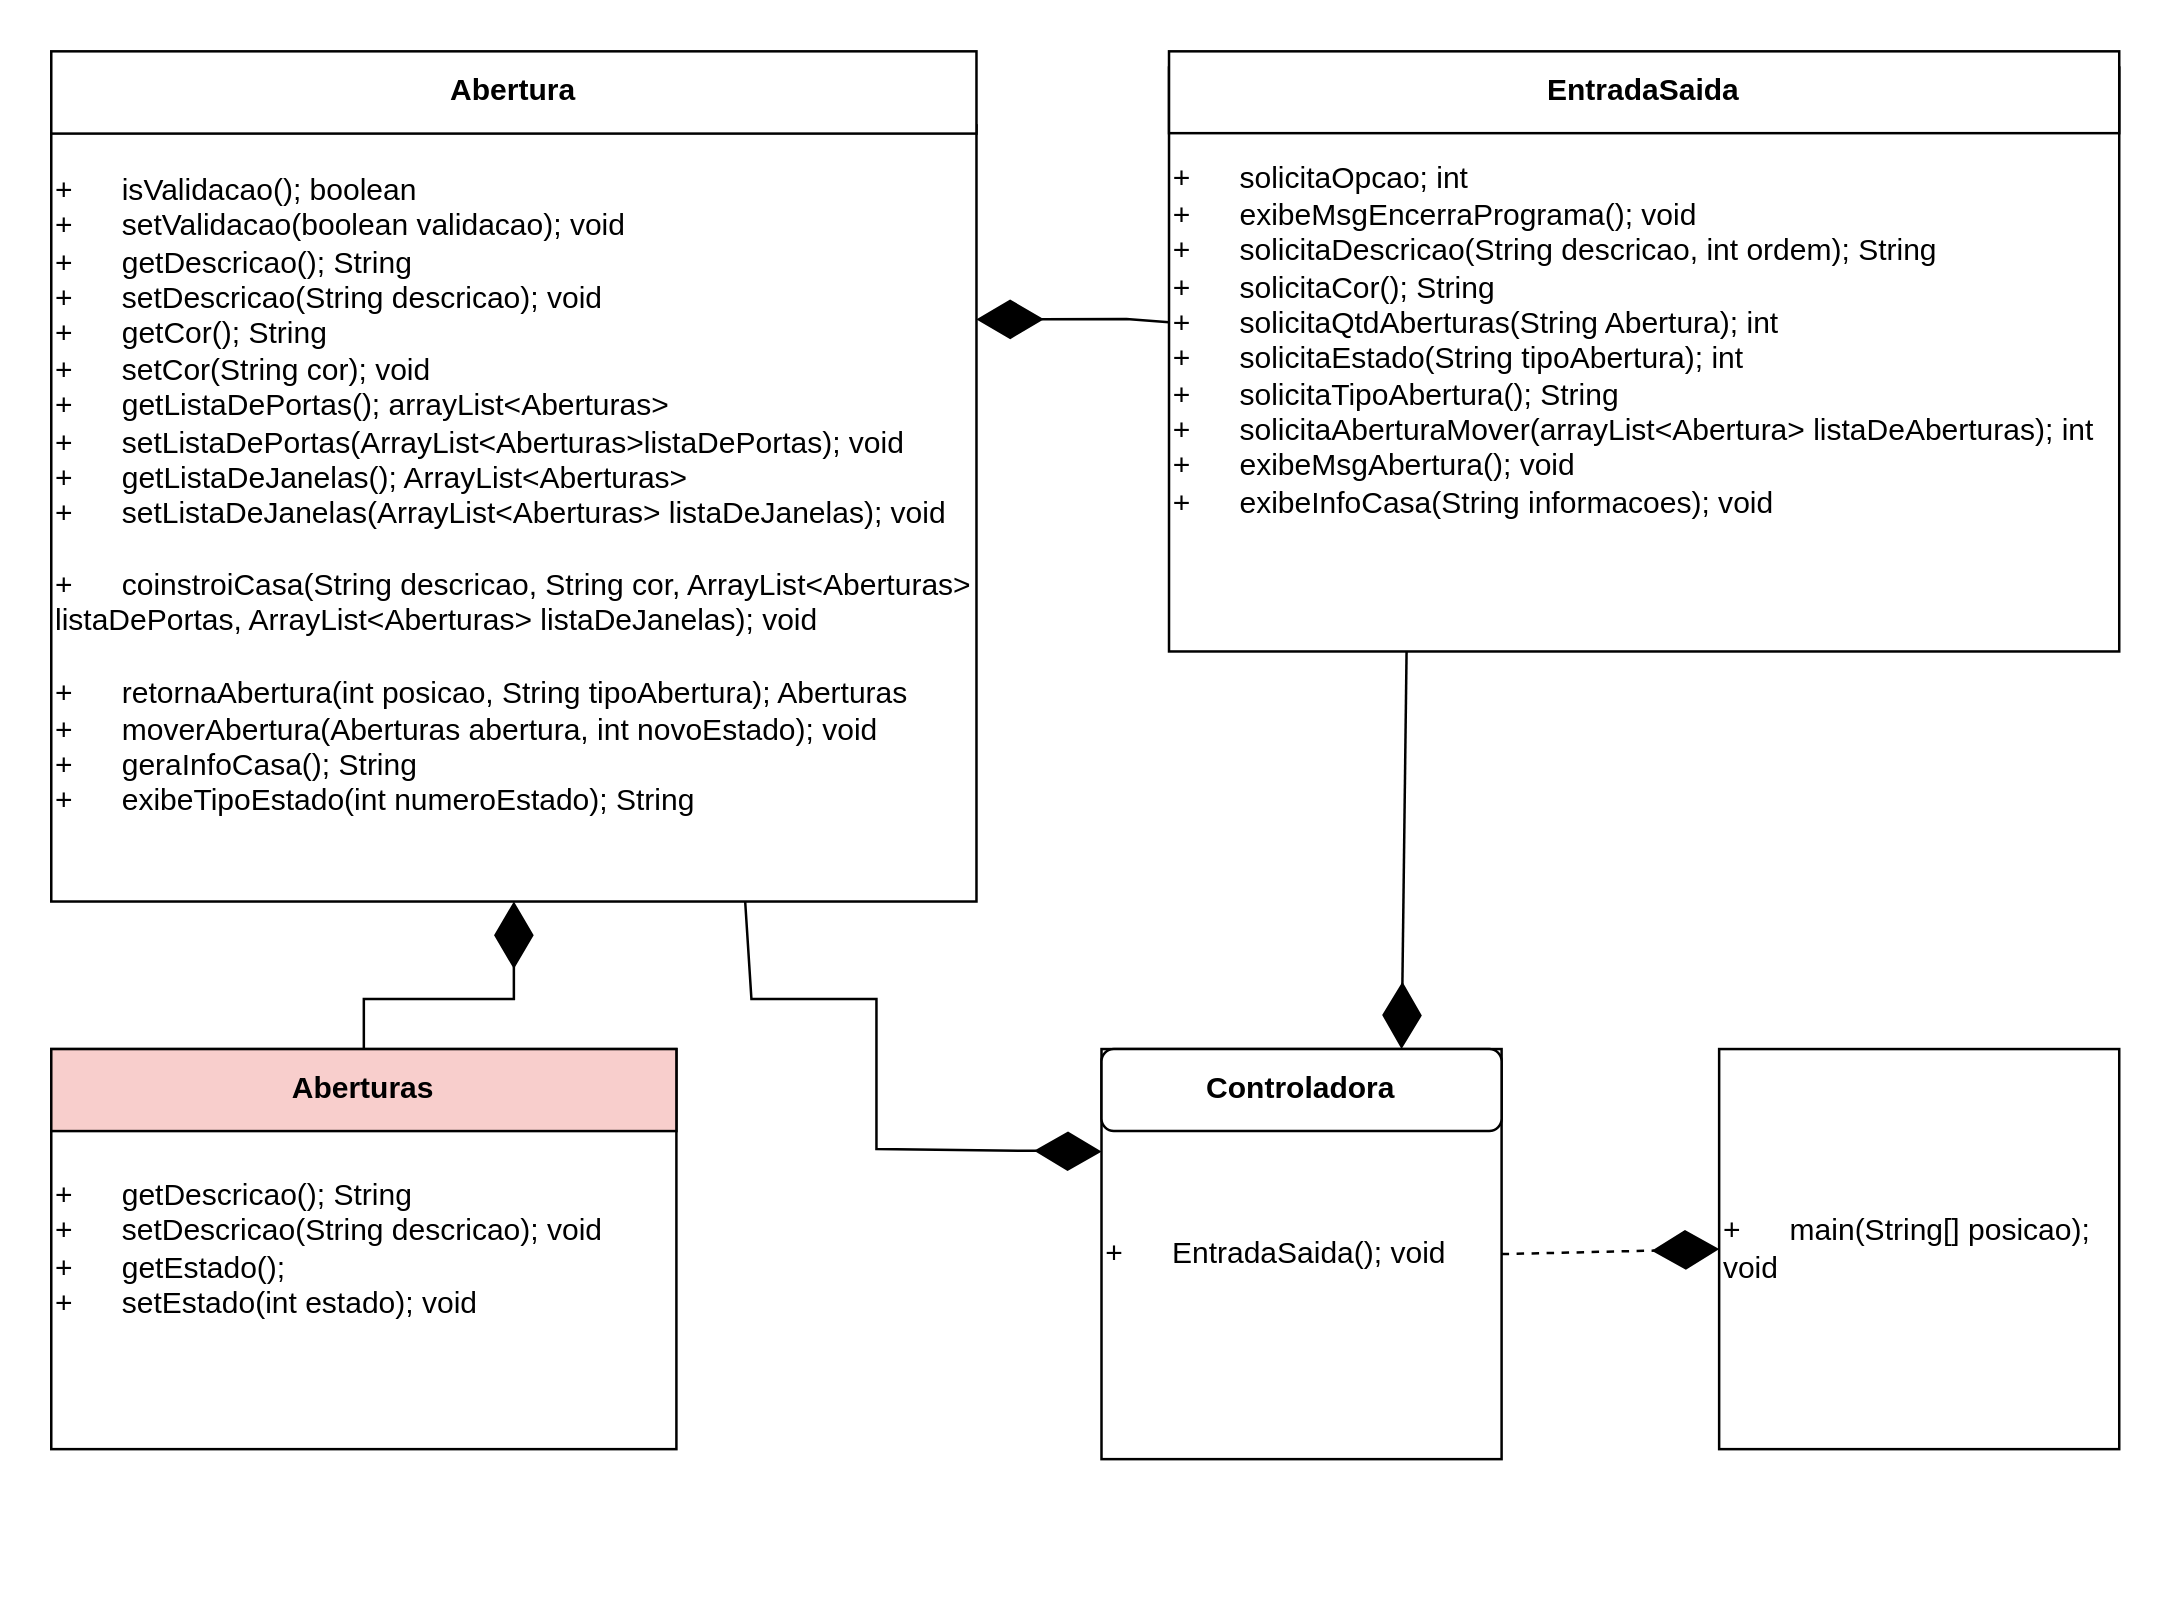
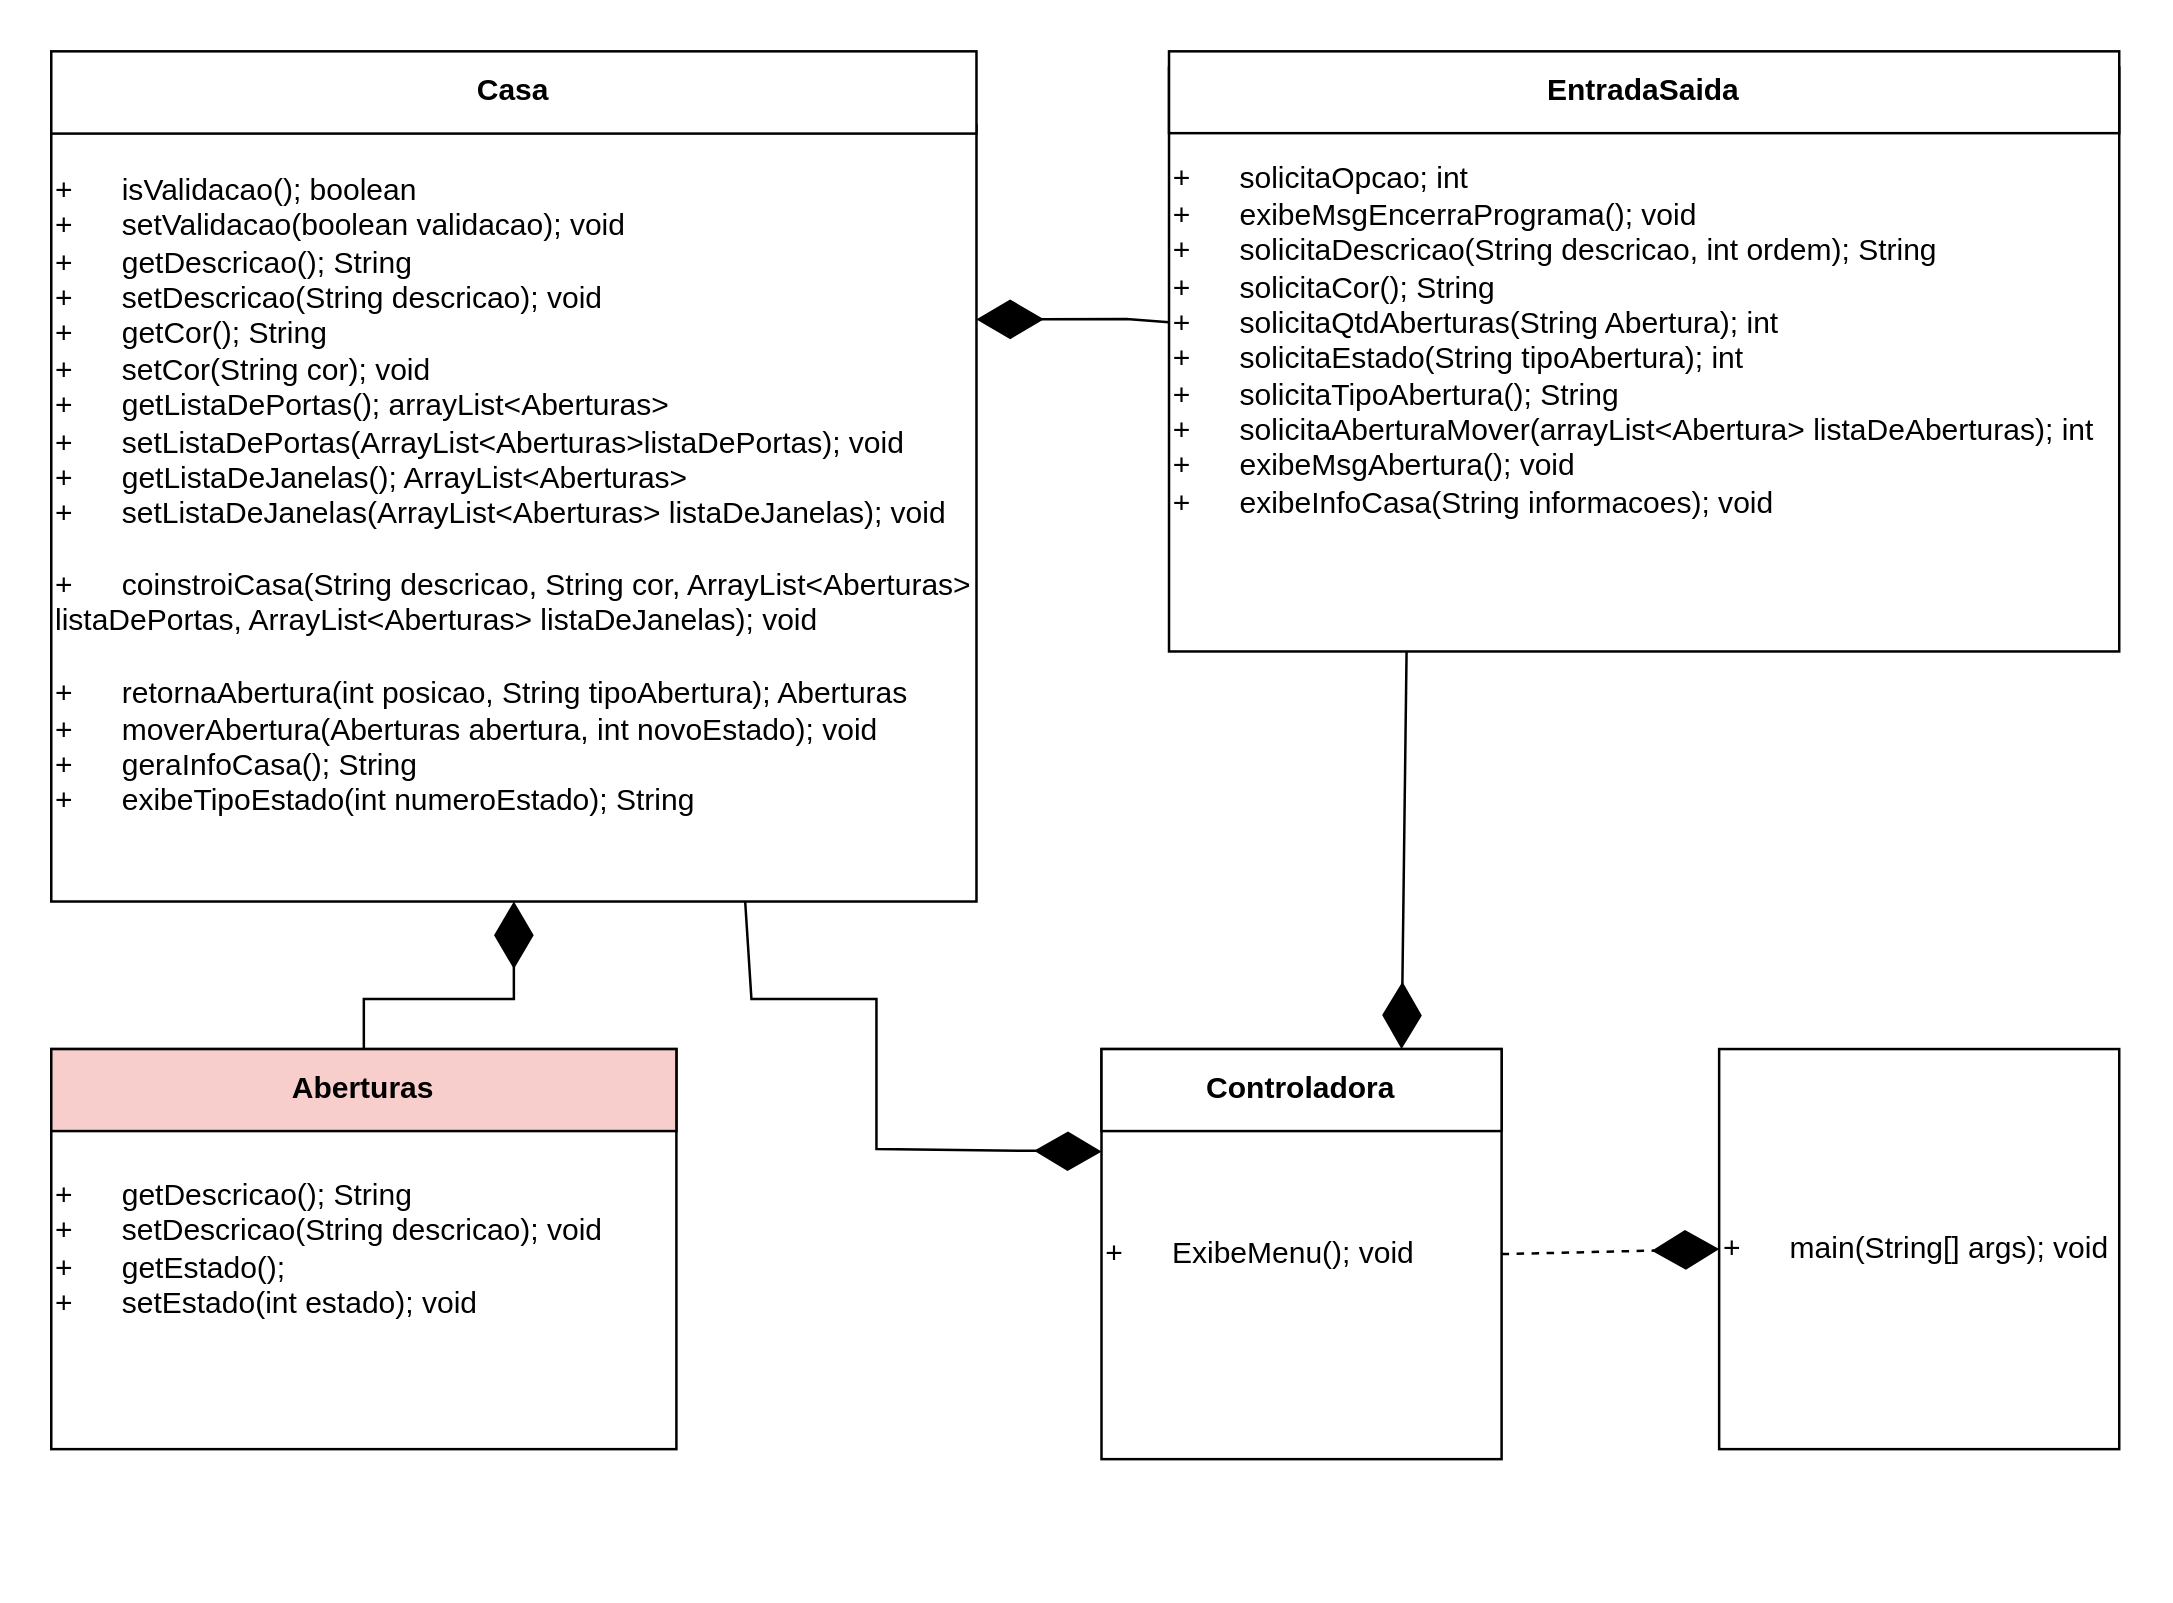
(514, 91) -> (514, 91)
(1301, 1090) -> (1301, 1090)
(1921, 1249) -> (1921, 1249)
(1275, 1254) -> (1250, 1254)
